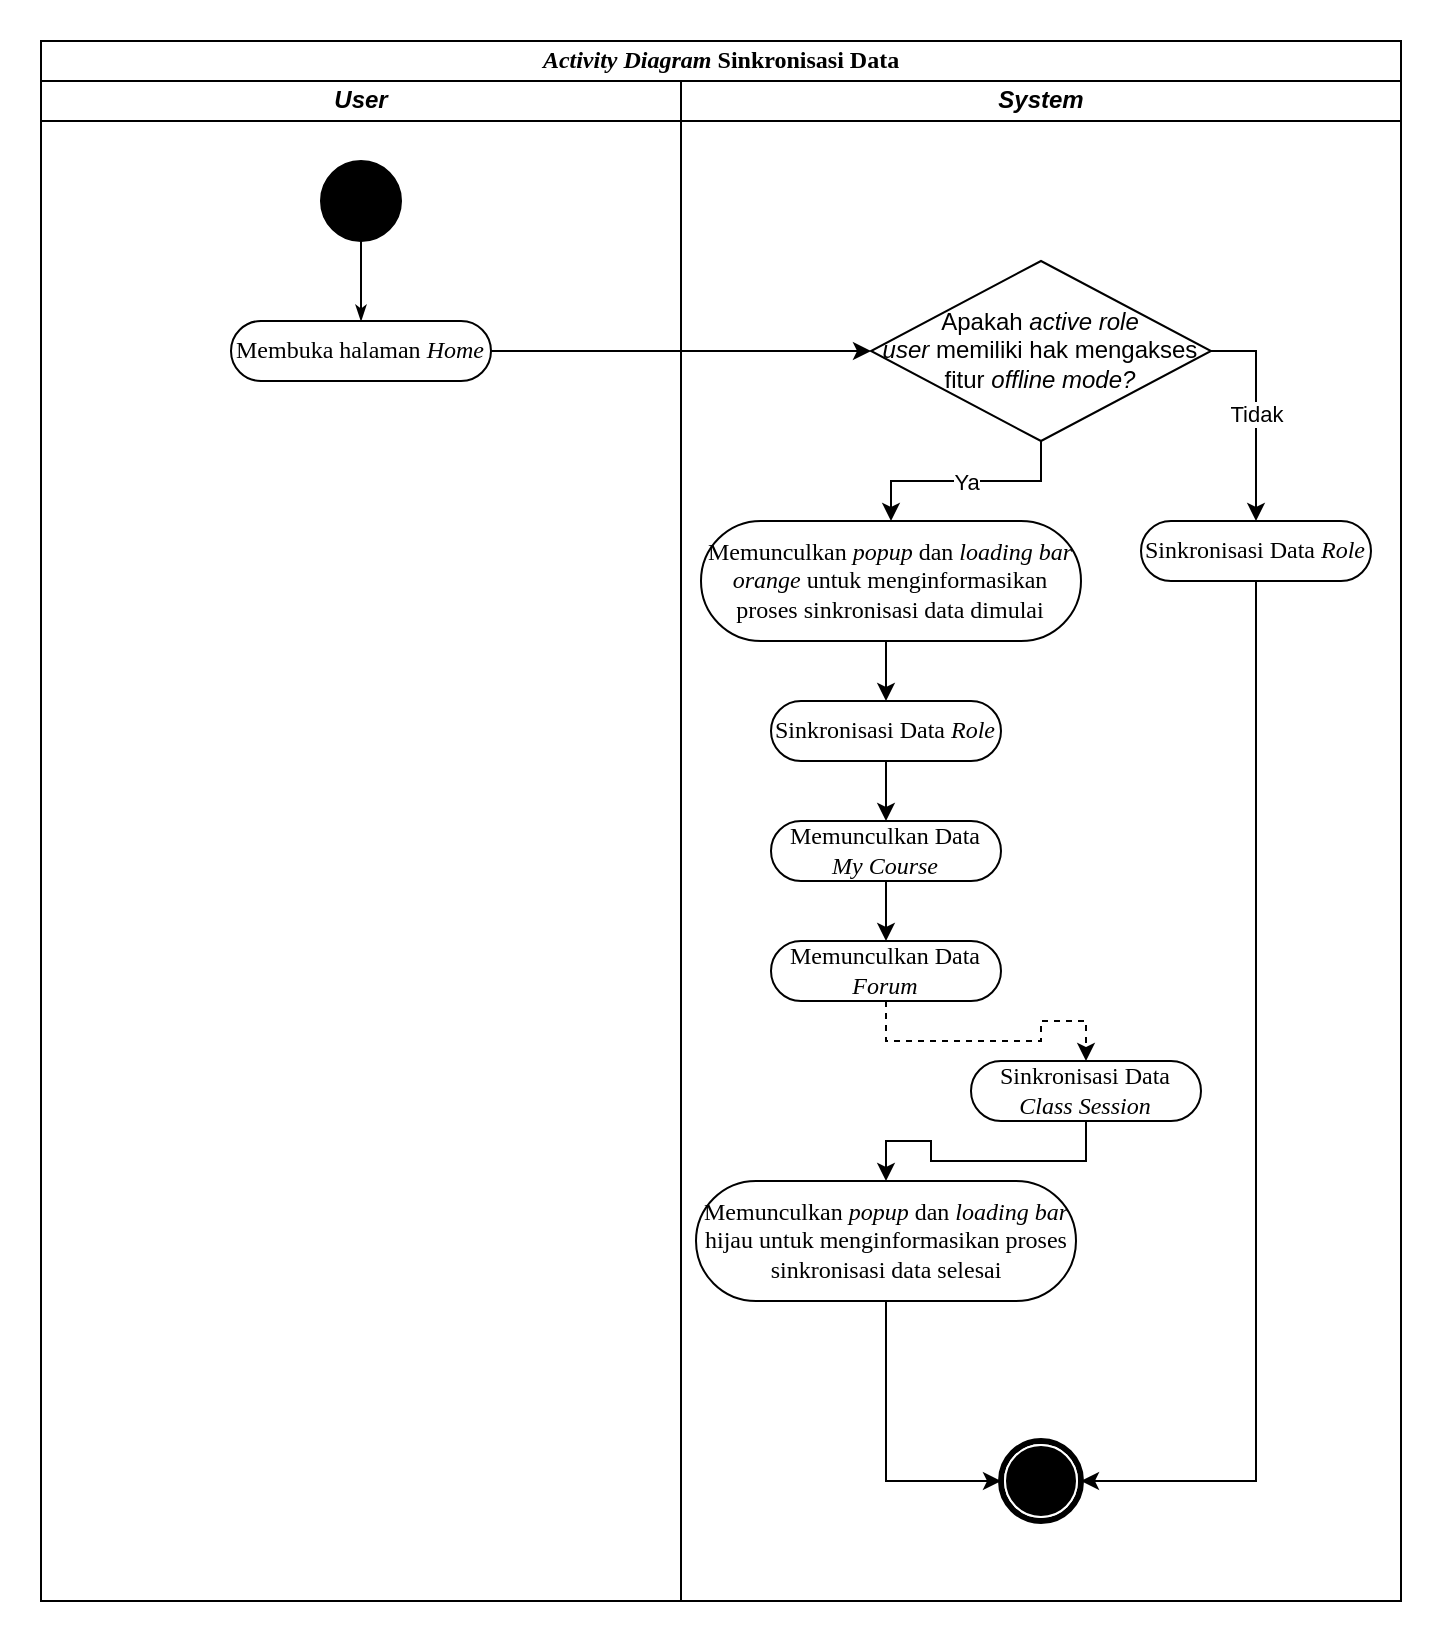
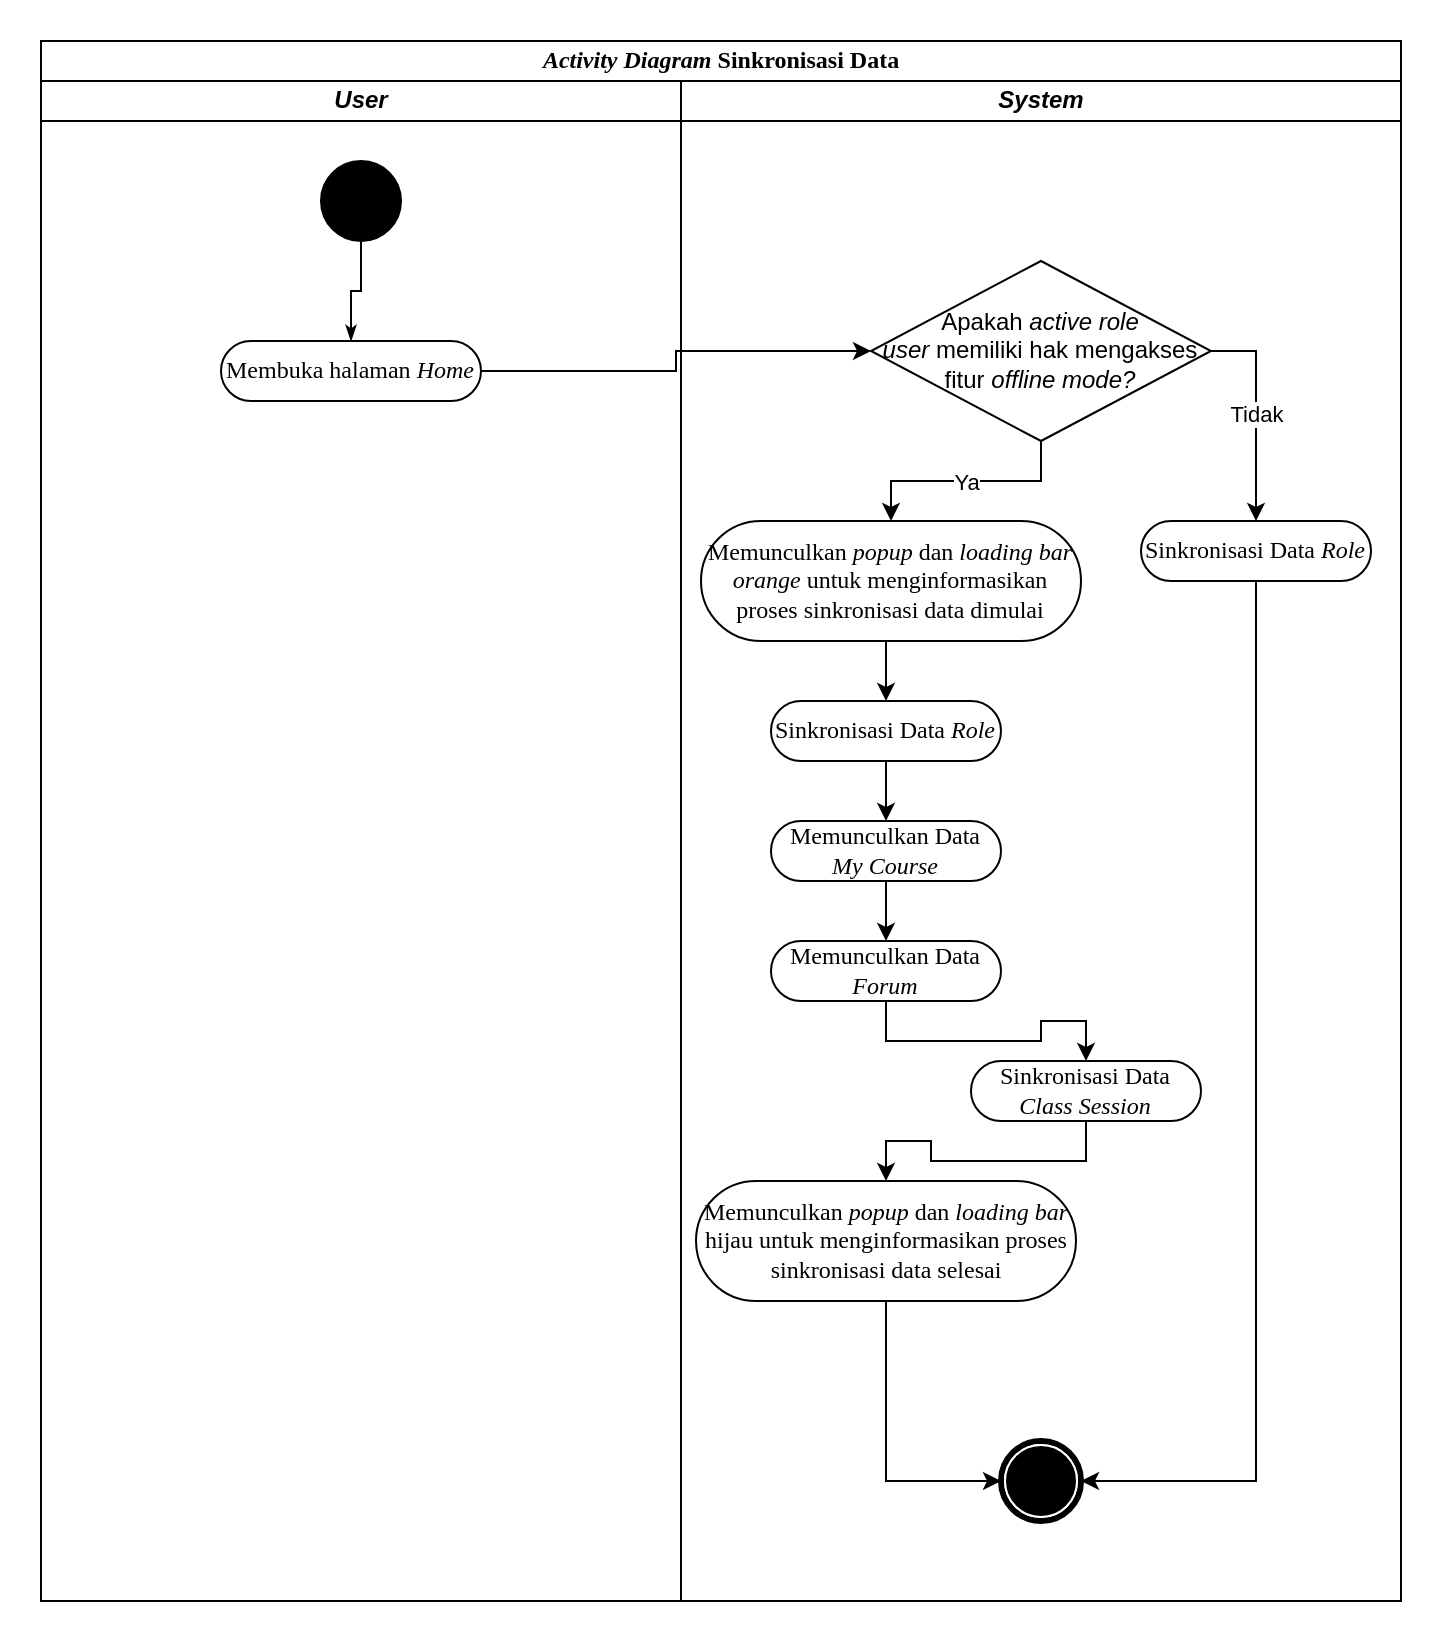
(361, 351) -> (351, 371)
(991, 1041) -> (991, 1041)
